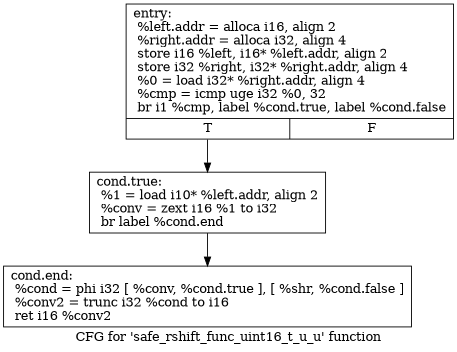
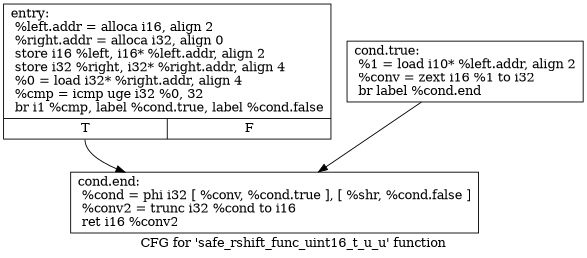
(240, 41) -> (117, 41)
(208, 151) -> (97, 158)
